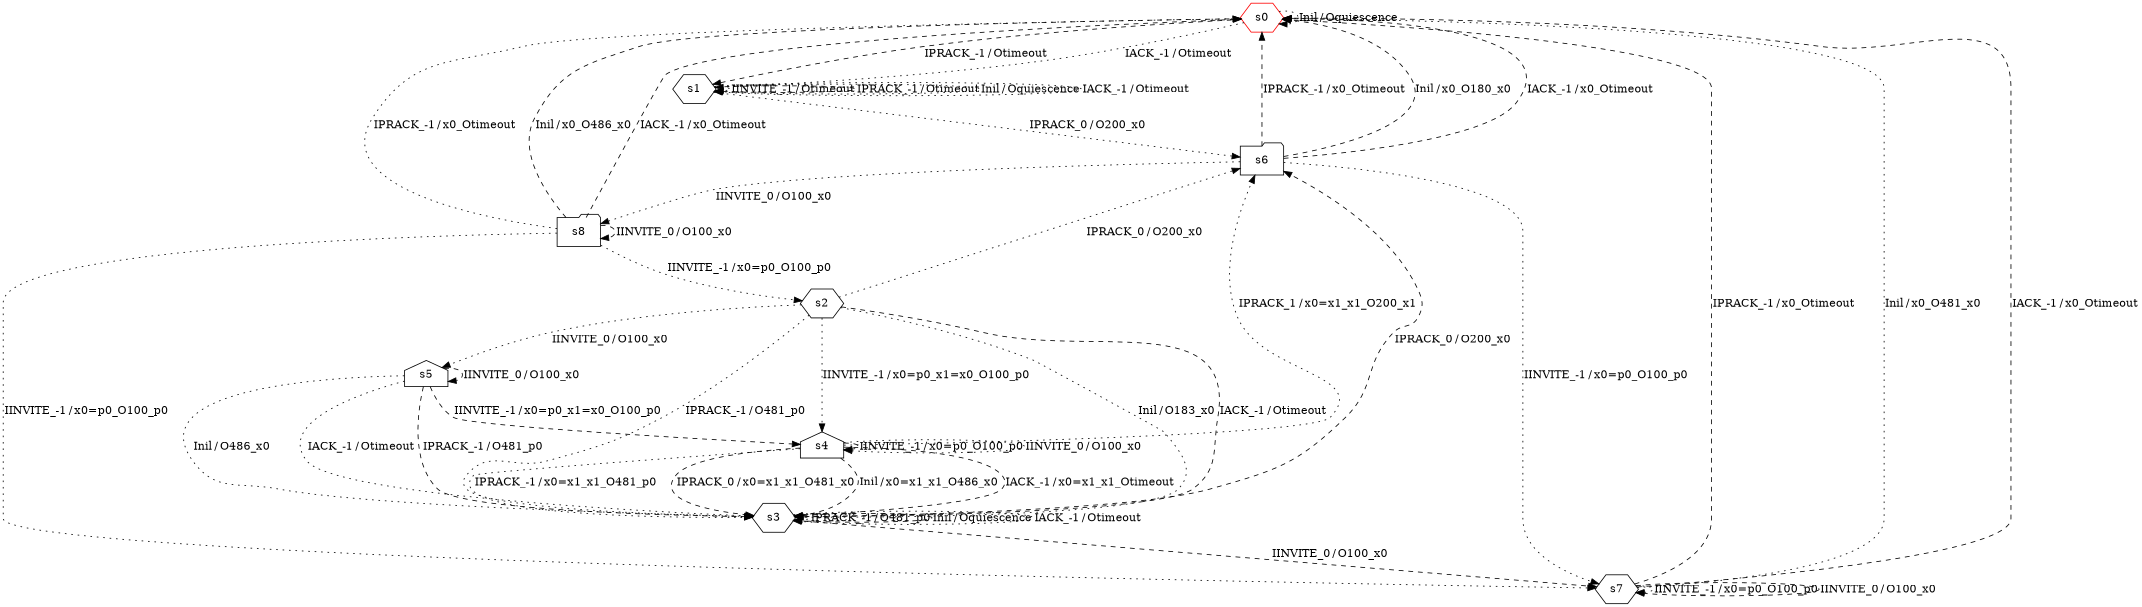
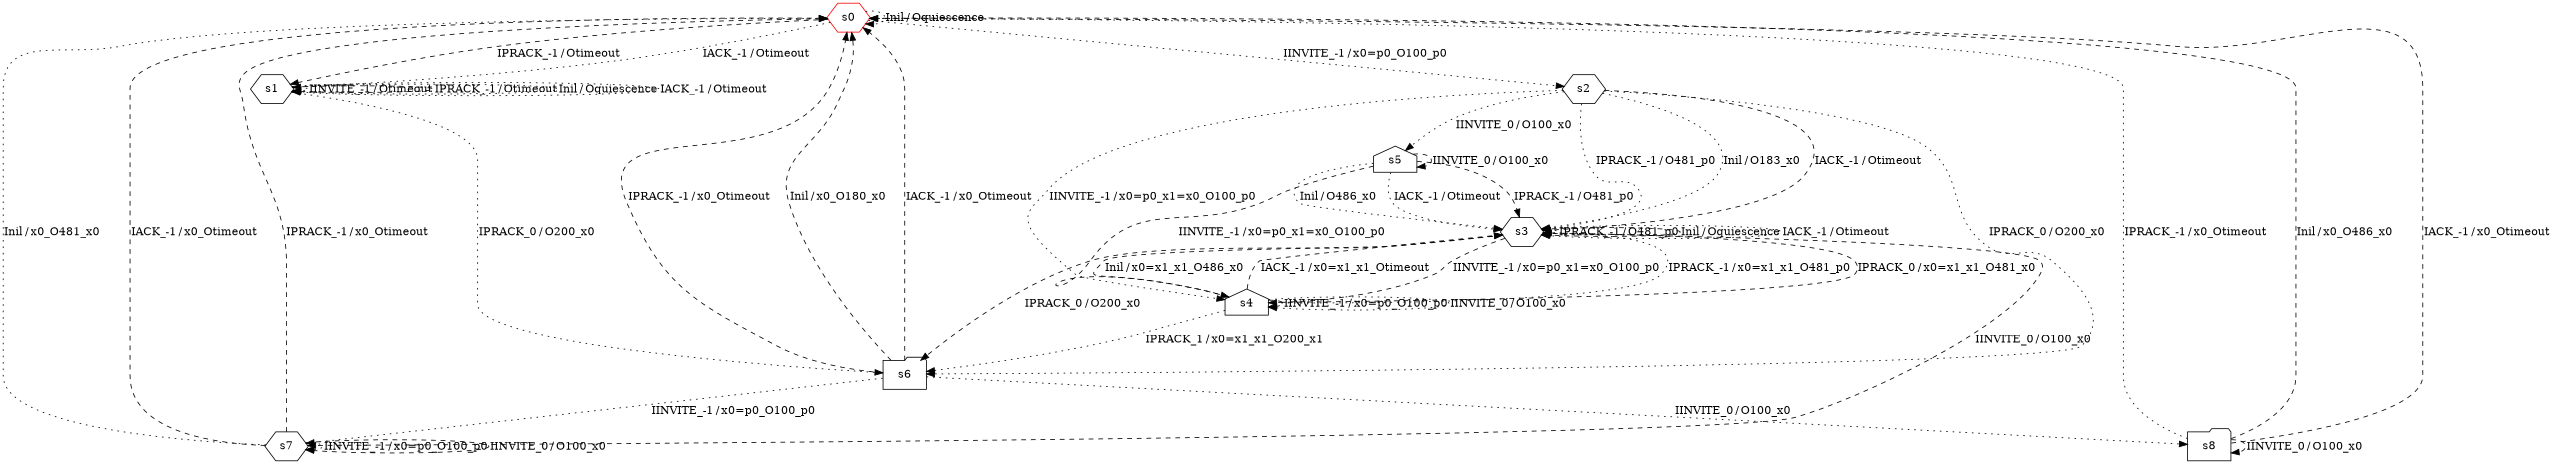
(695, 282) -> (1212, 53)
none -> (1396, 287)
(404, 556) -> none
